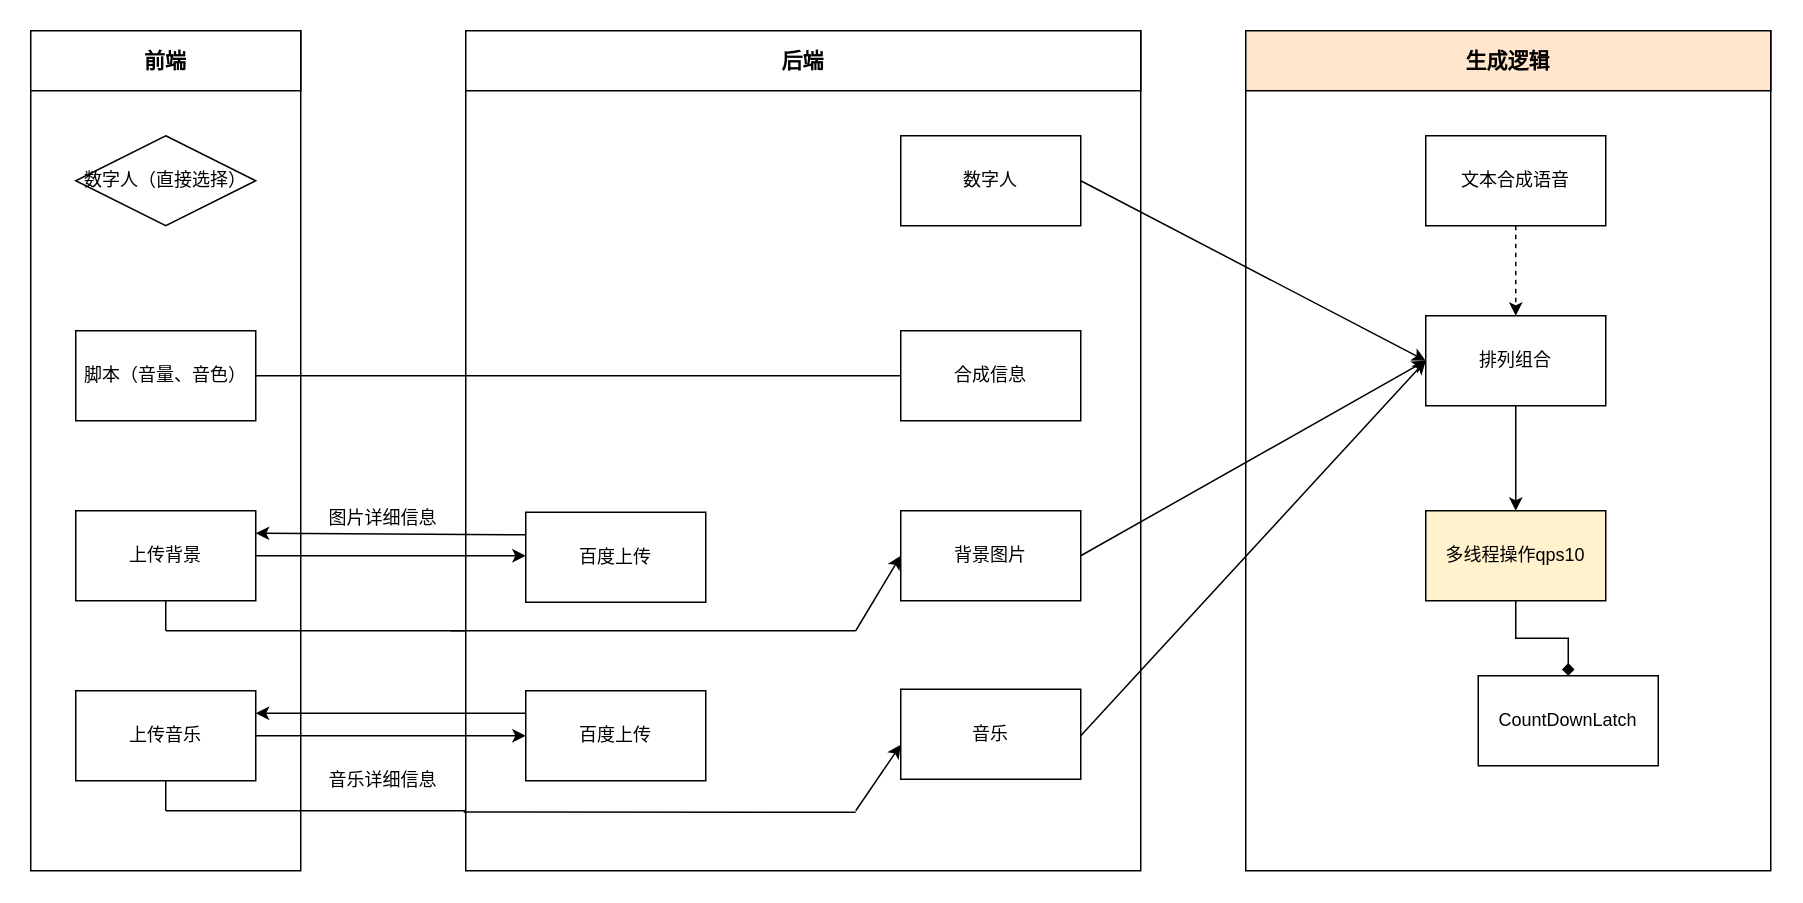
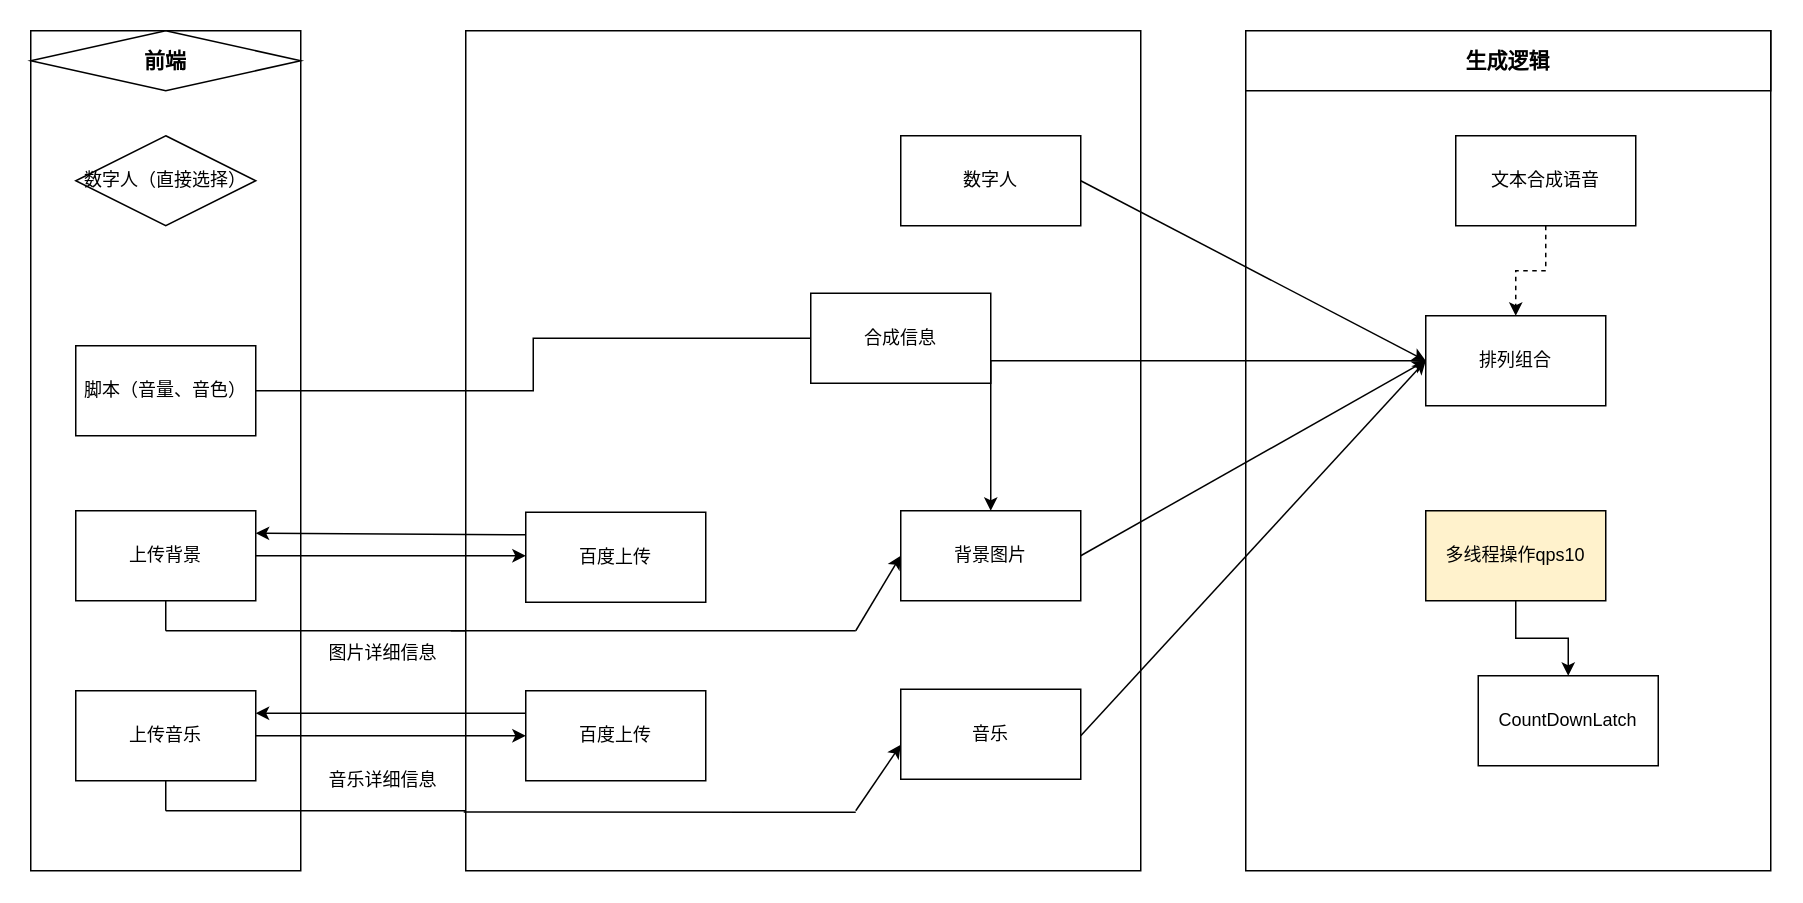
(166, 61) -> (166, 61)
(803, 61) -> none
(1508, 61) -> (1508, 61)
(1516, 181) -> (1546, 181)
(166, 376) -> (166, 391)
(991, 376) -> (901, 338)
(1516, 453) -> (1132, 361)
(383, 518) -> (383, 653)
(1568, 663) -> (1568, 664)
